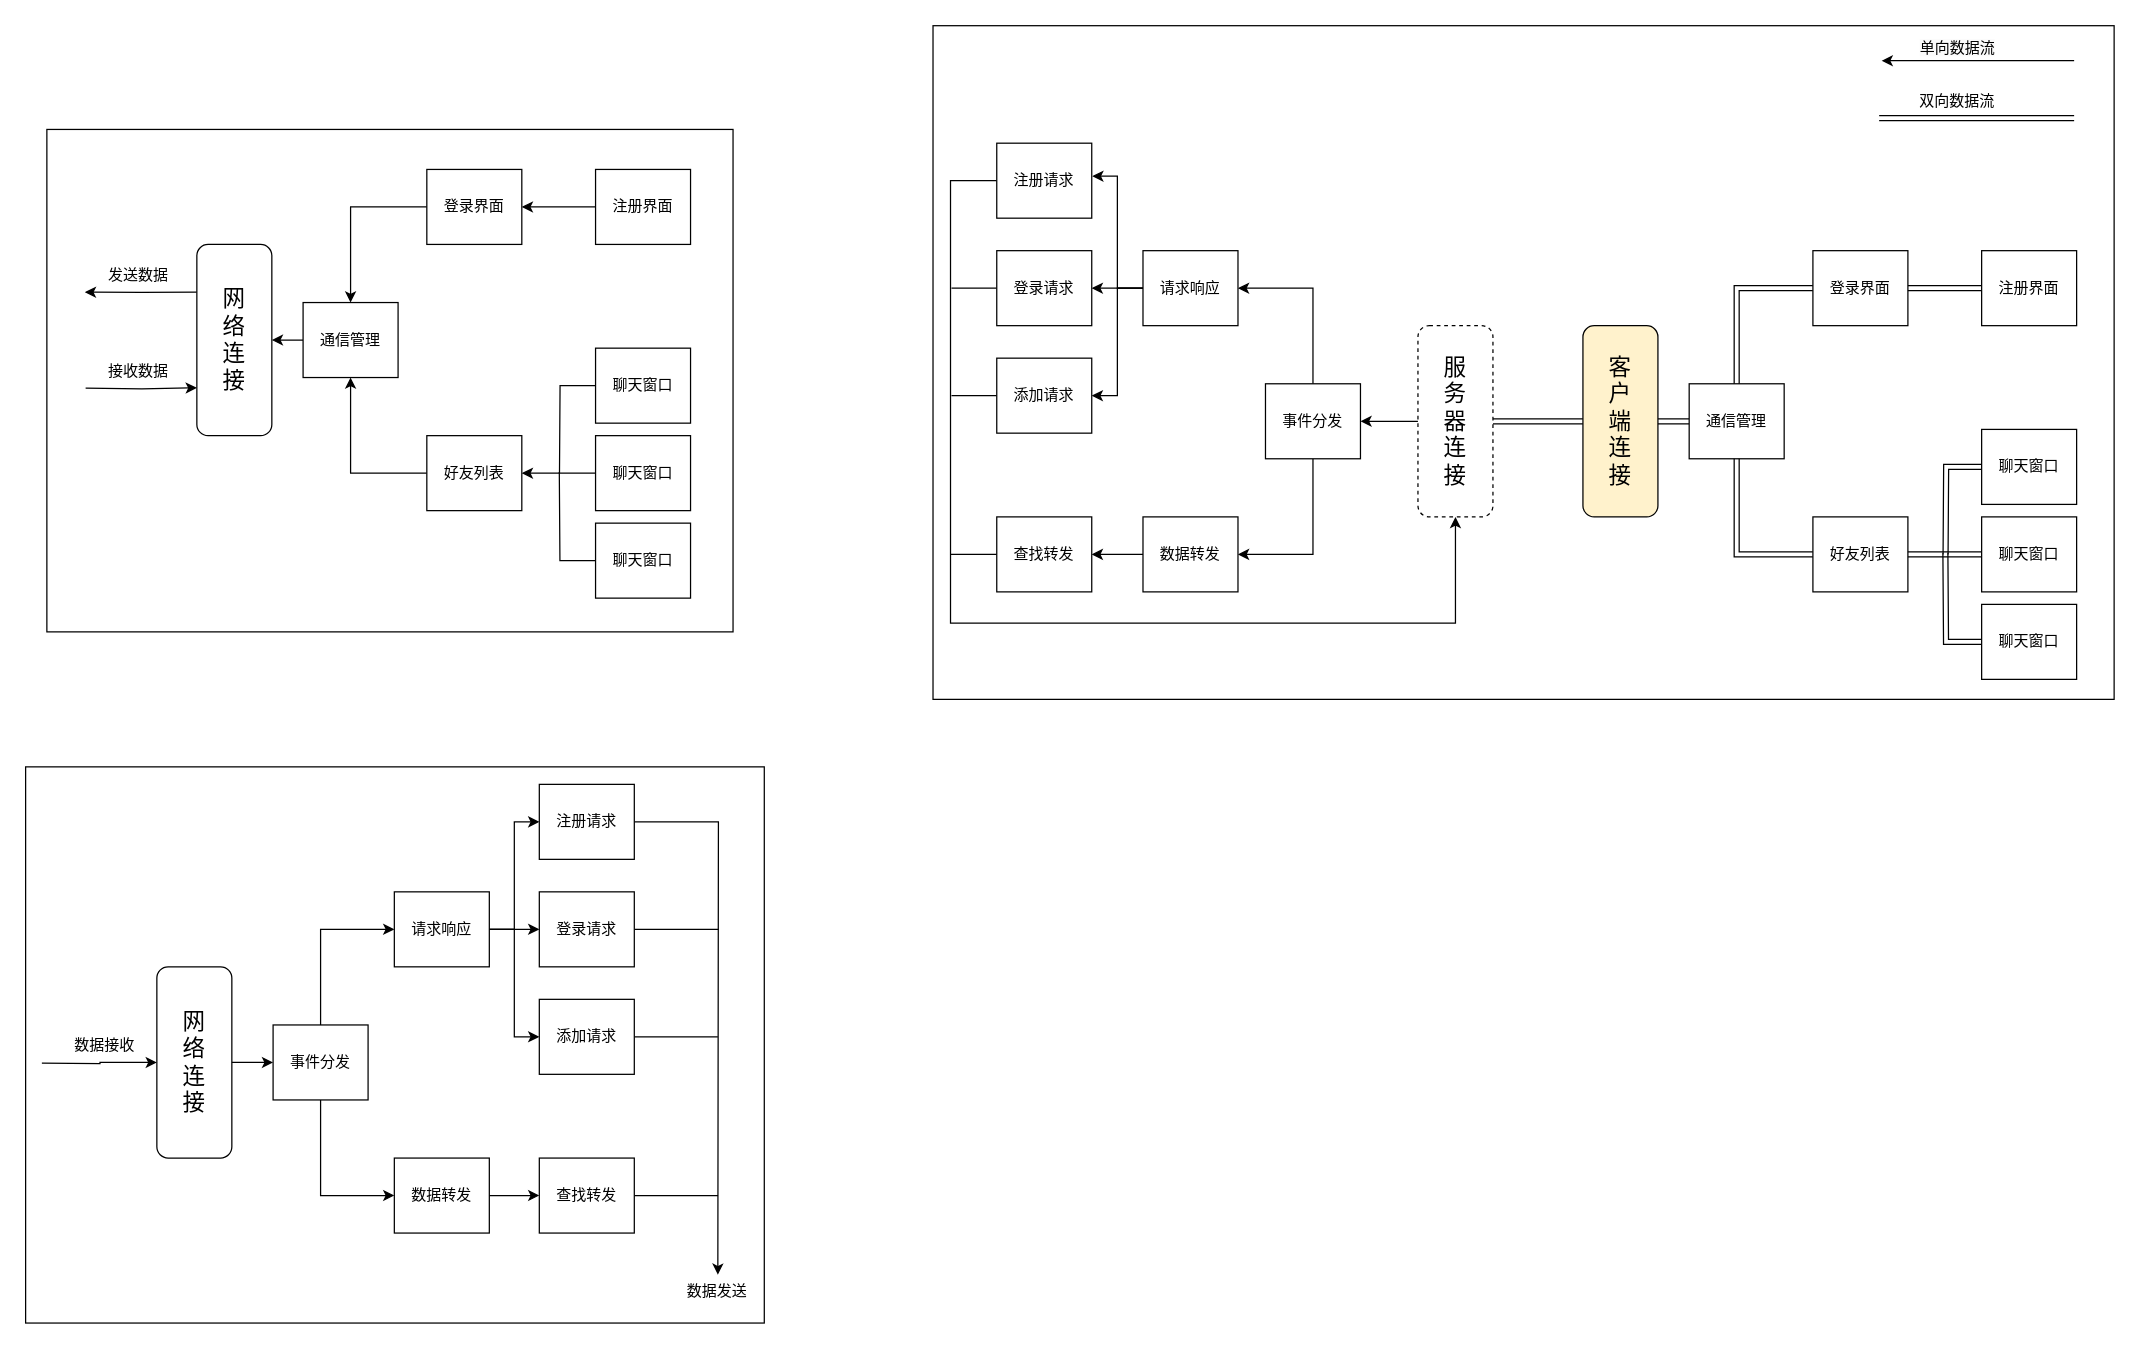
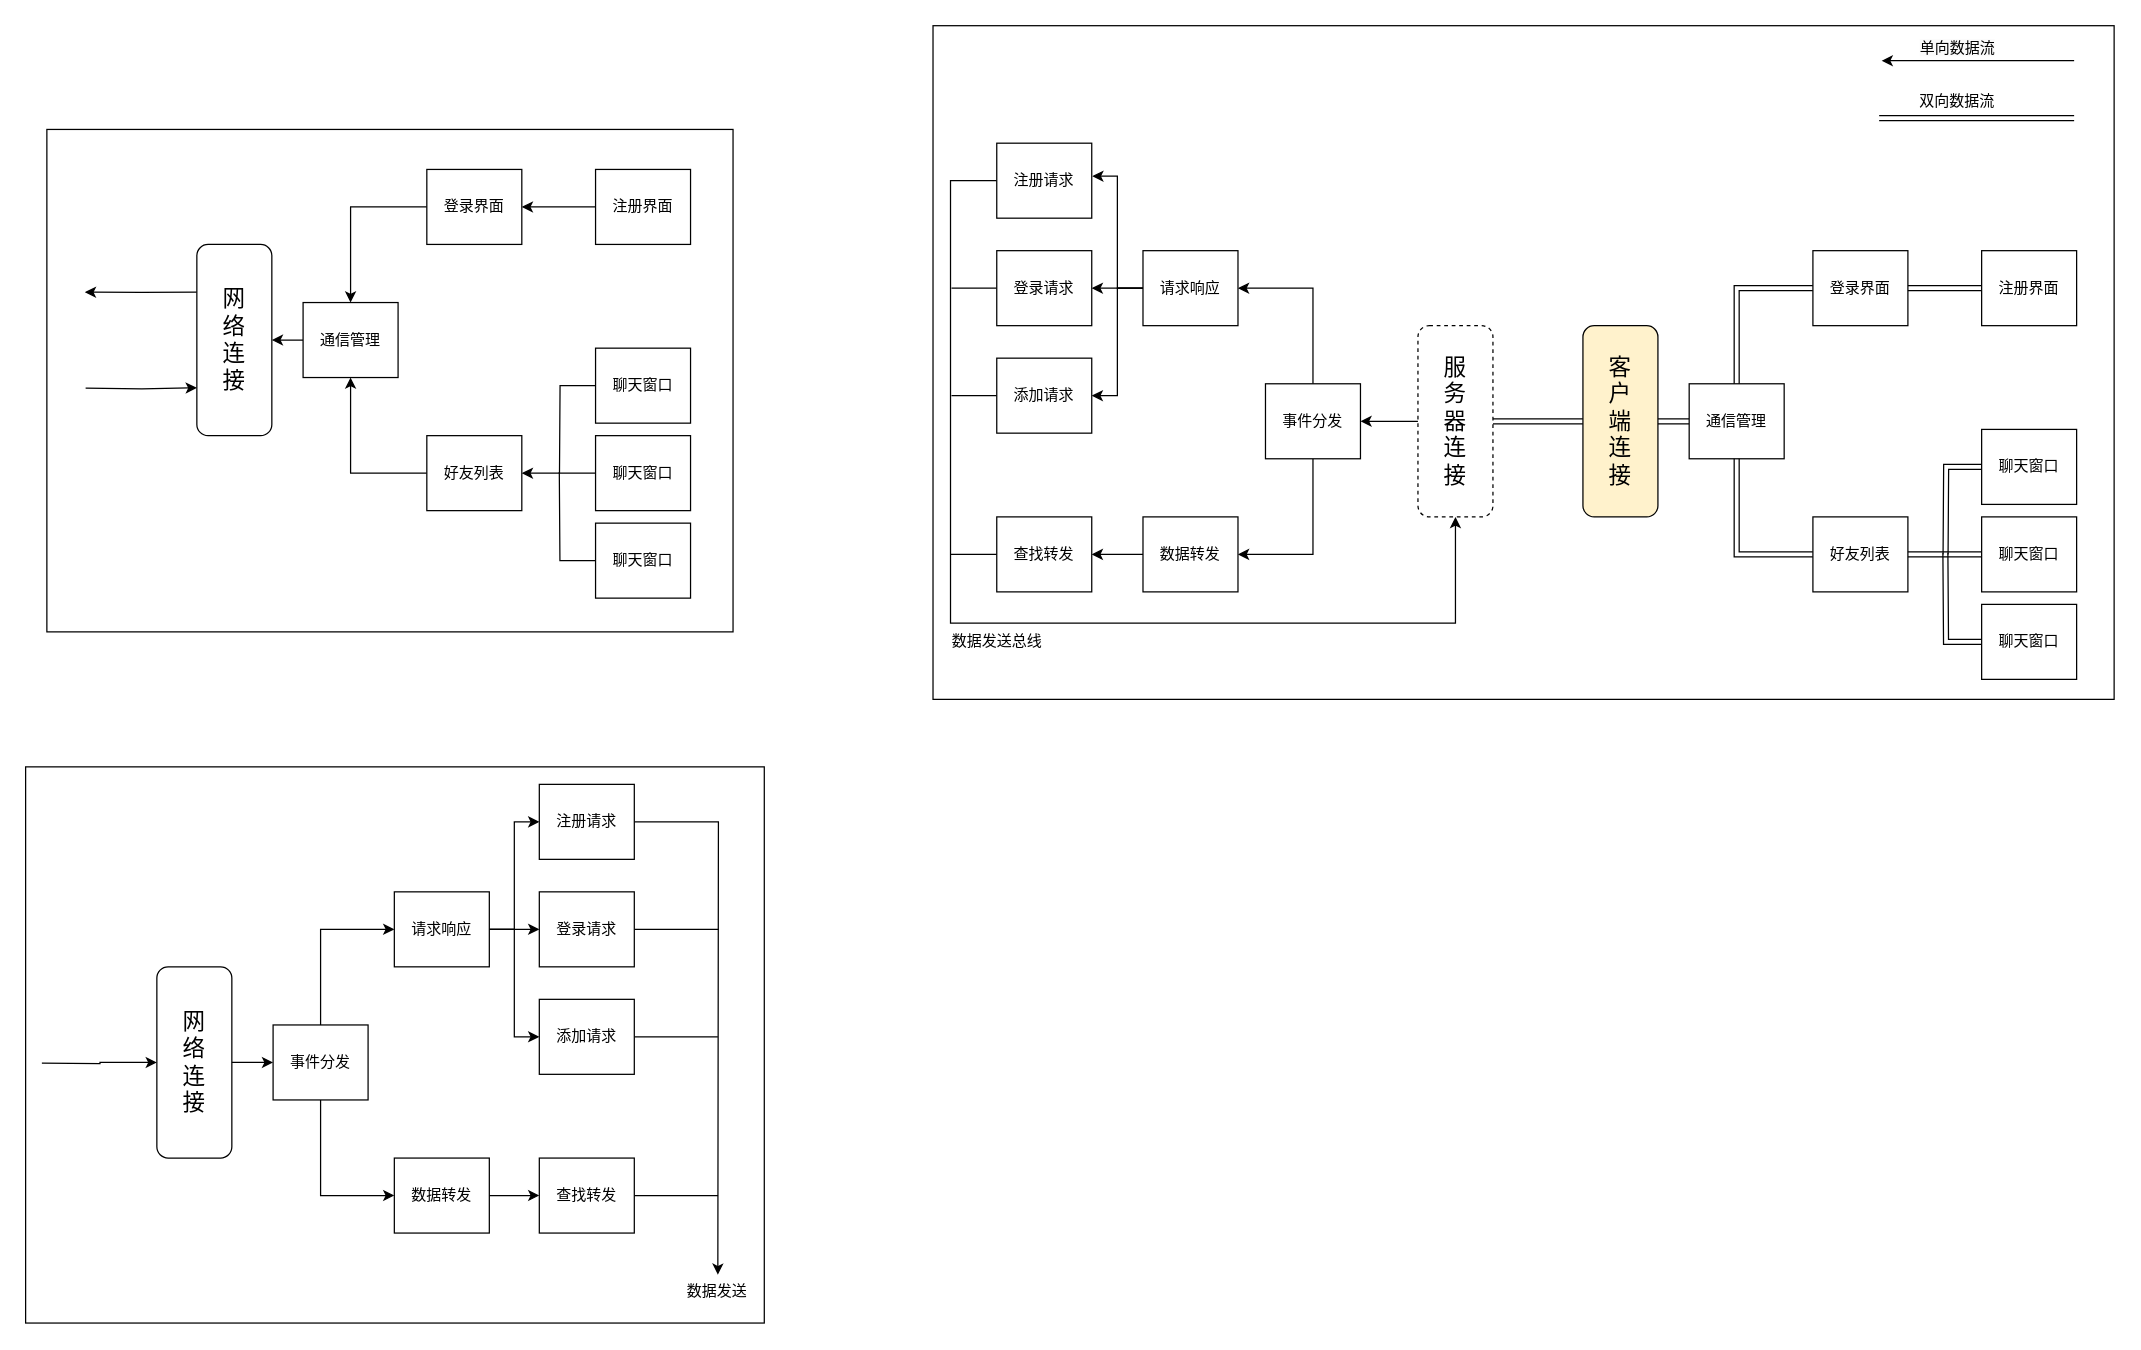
(138, 276) -> none
(138, 372) -> none
none -> (997, 642)
(104, 1046) -> none
